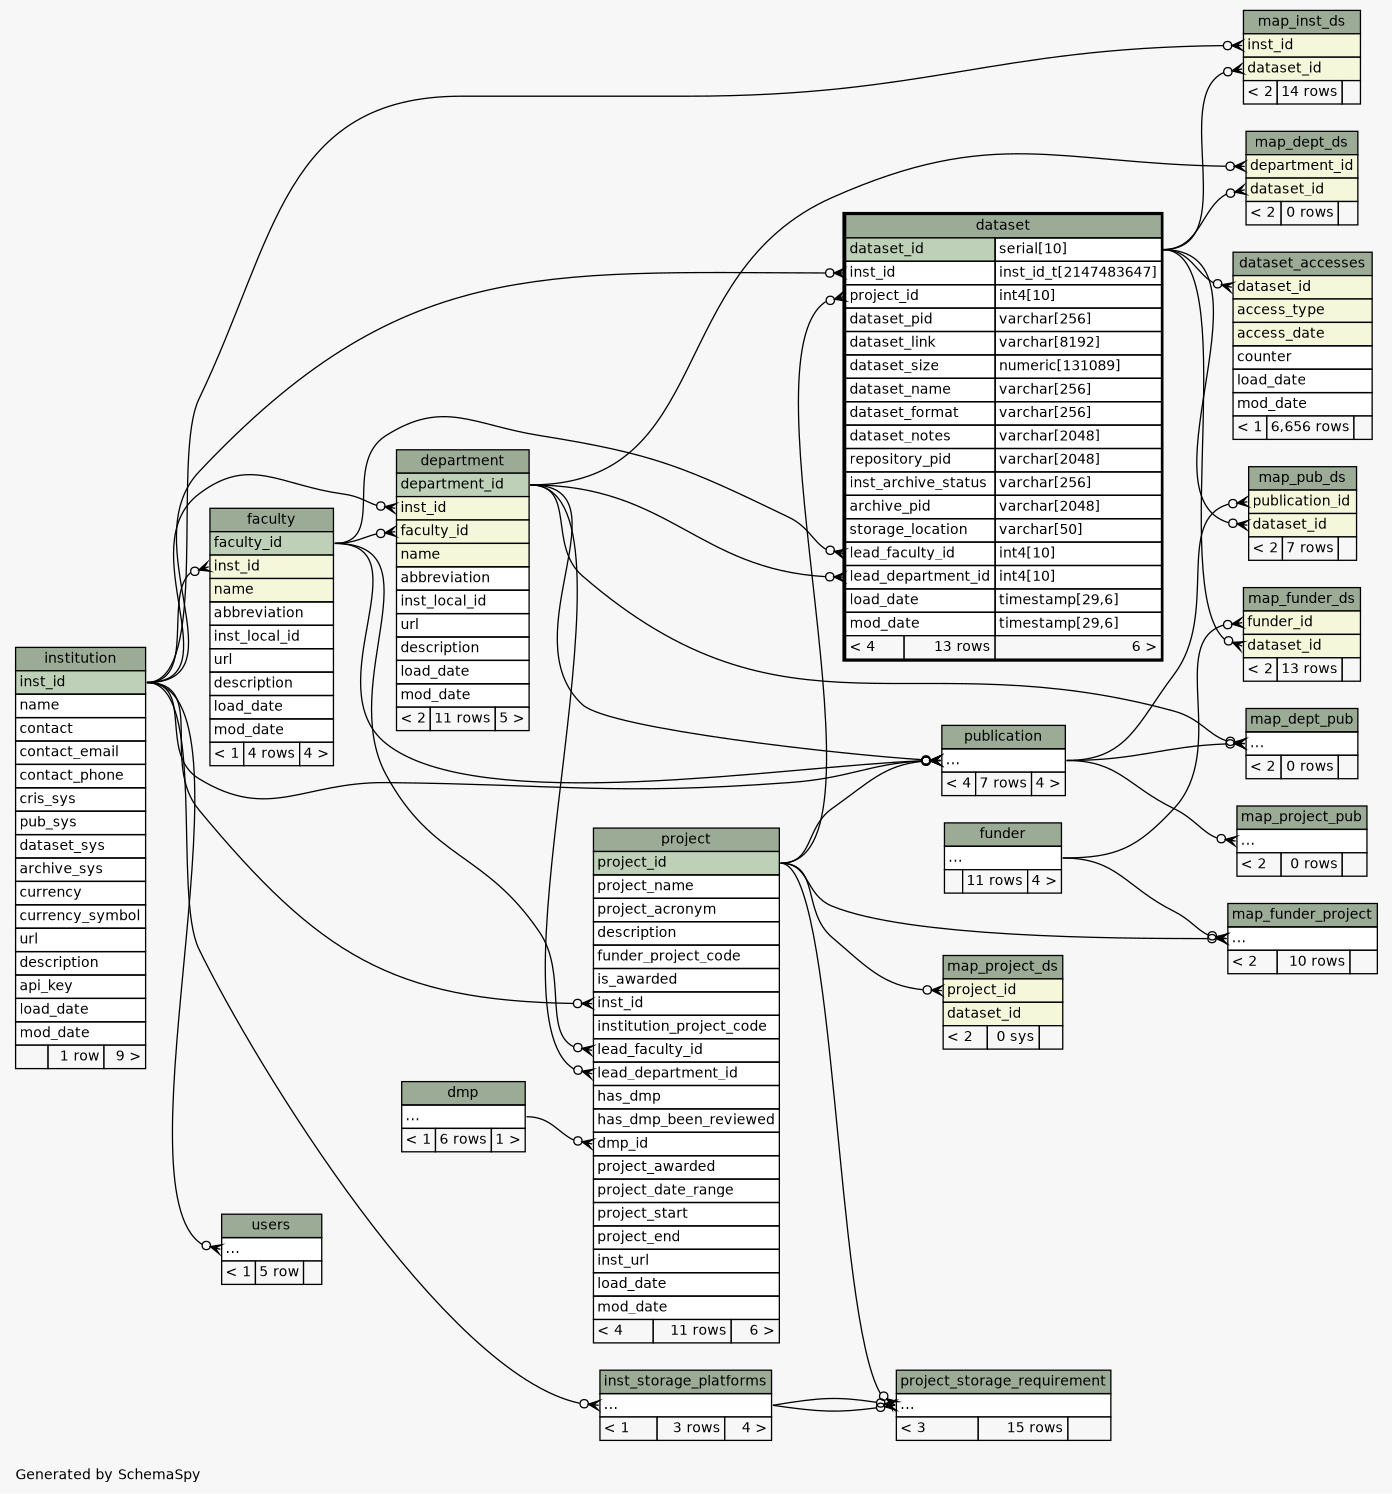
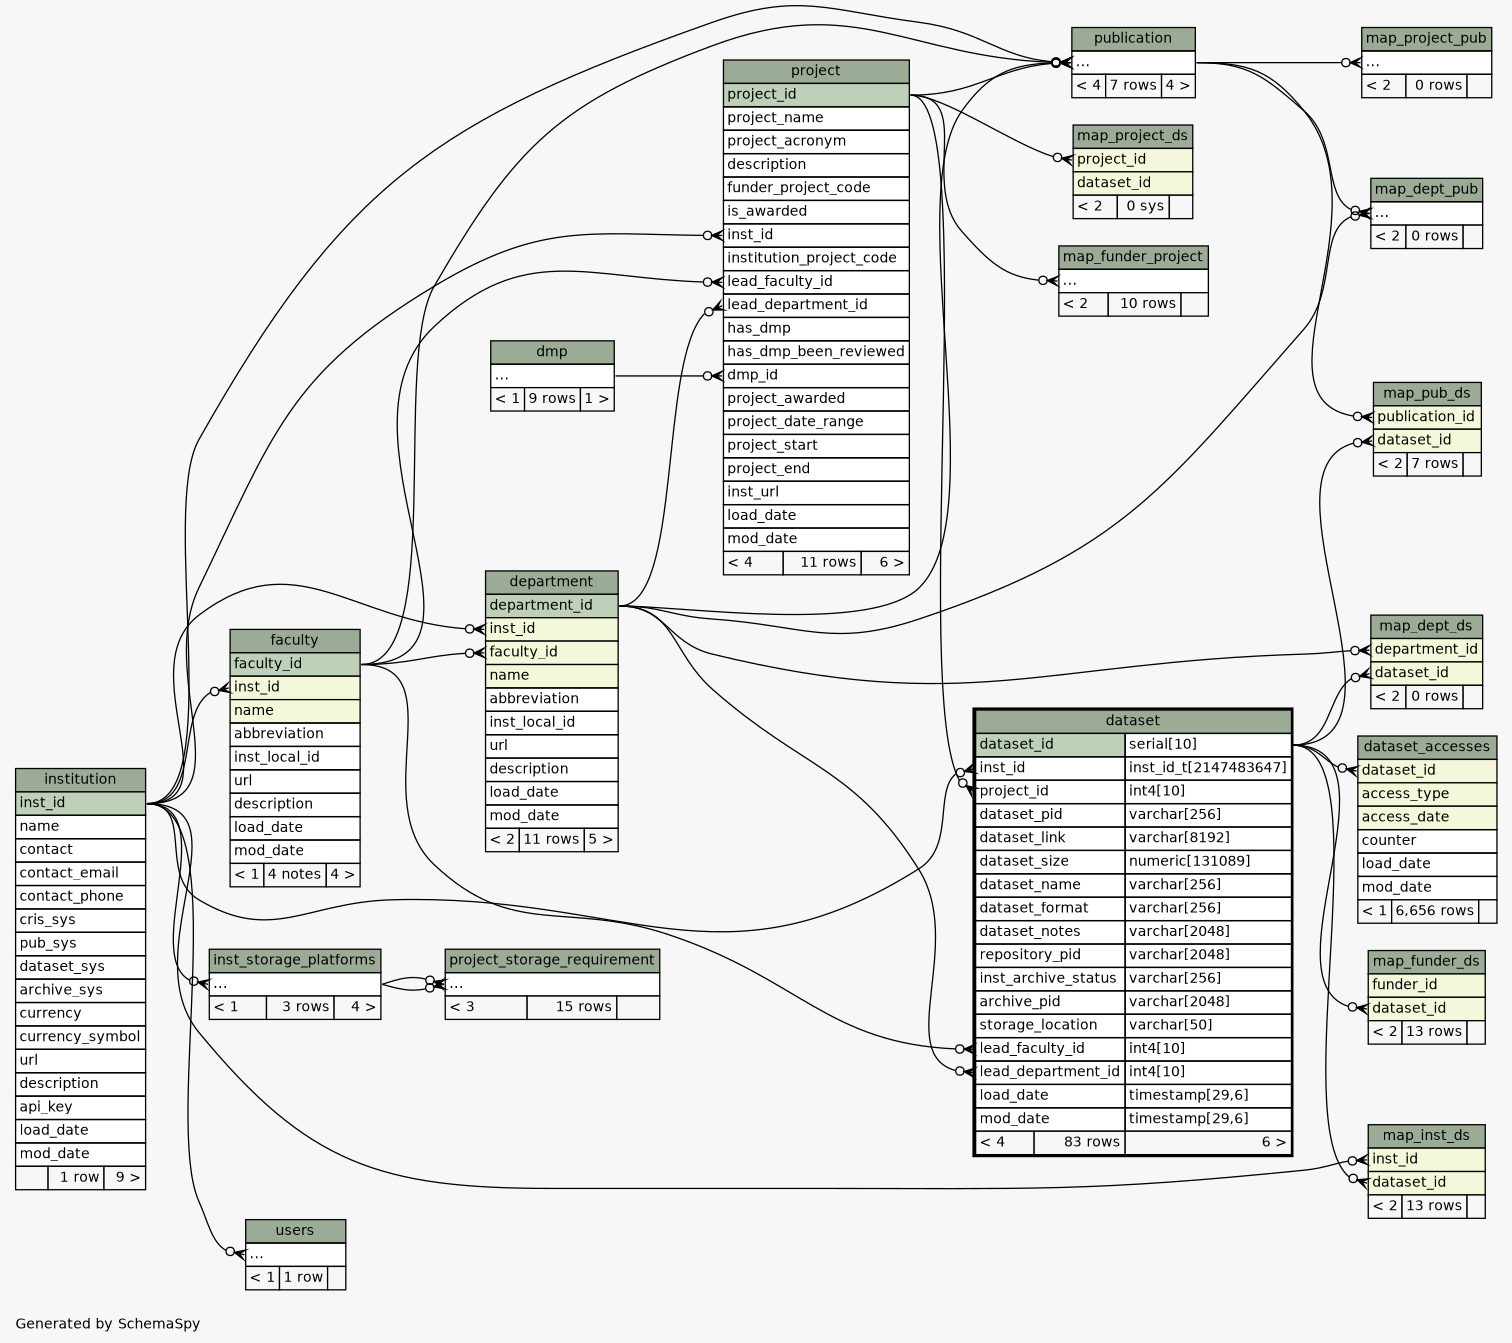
(1310, 92) -> (1435, 1206)
(963, 647) -> (1093, 1142)
(272, 753) -> (295, 875)
(1003, 858) -> none
(837, 1125) -> none
(463, 1139) -> (552, 399)
(279, 1272) -> (304, 1278)
